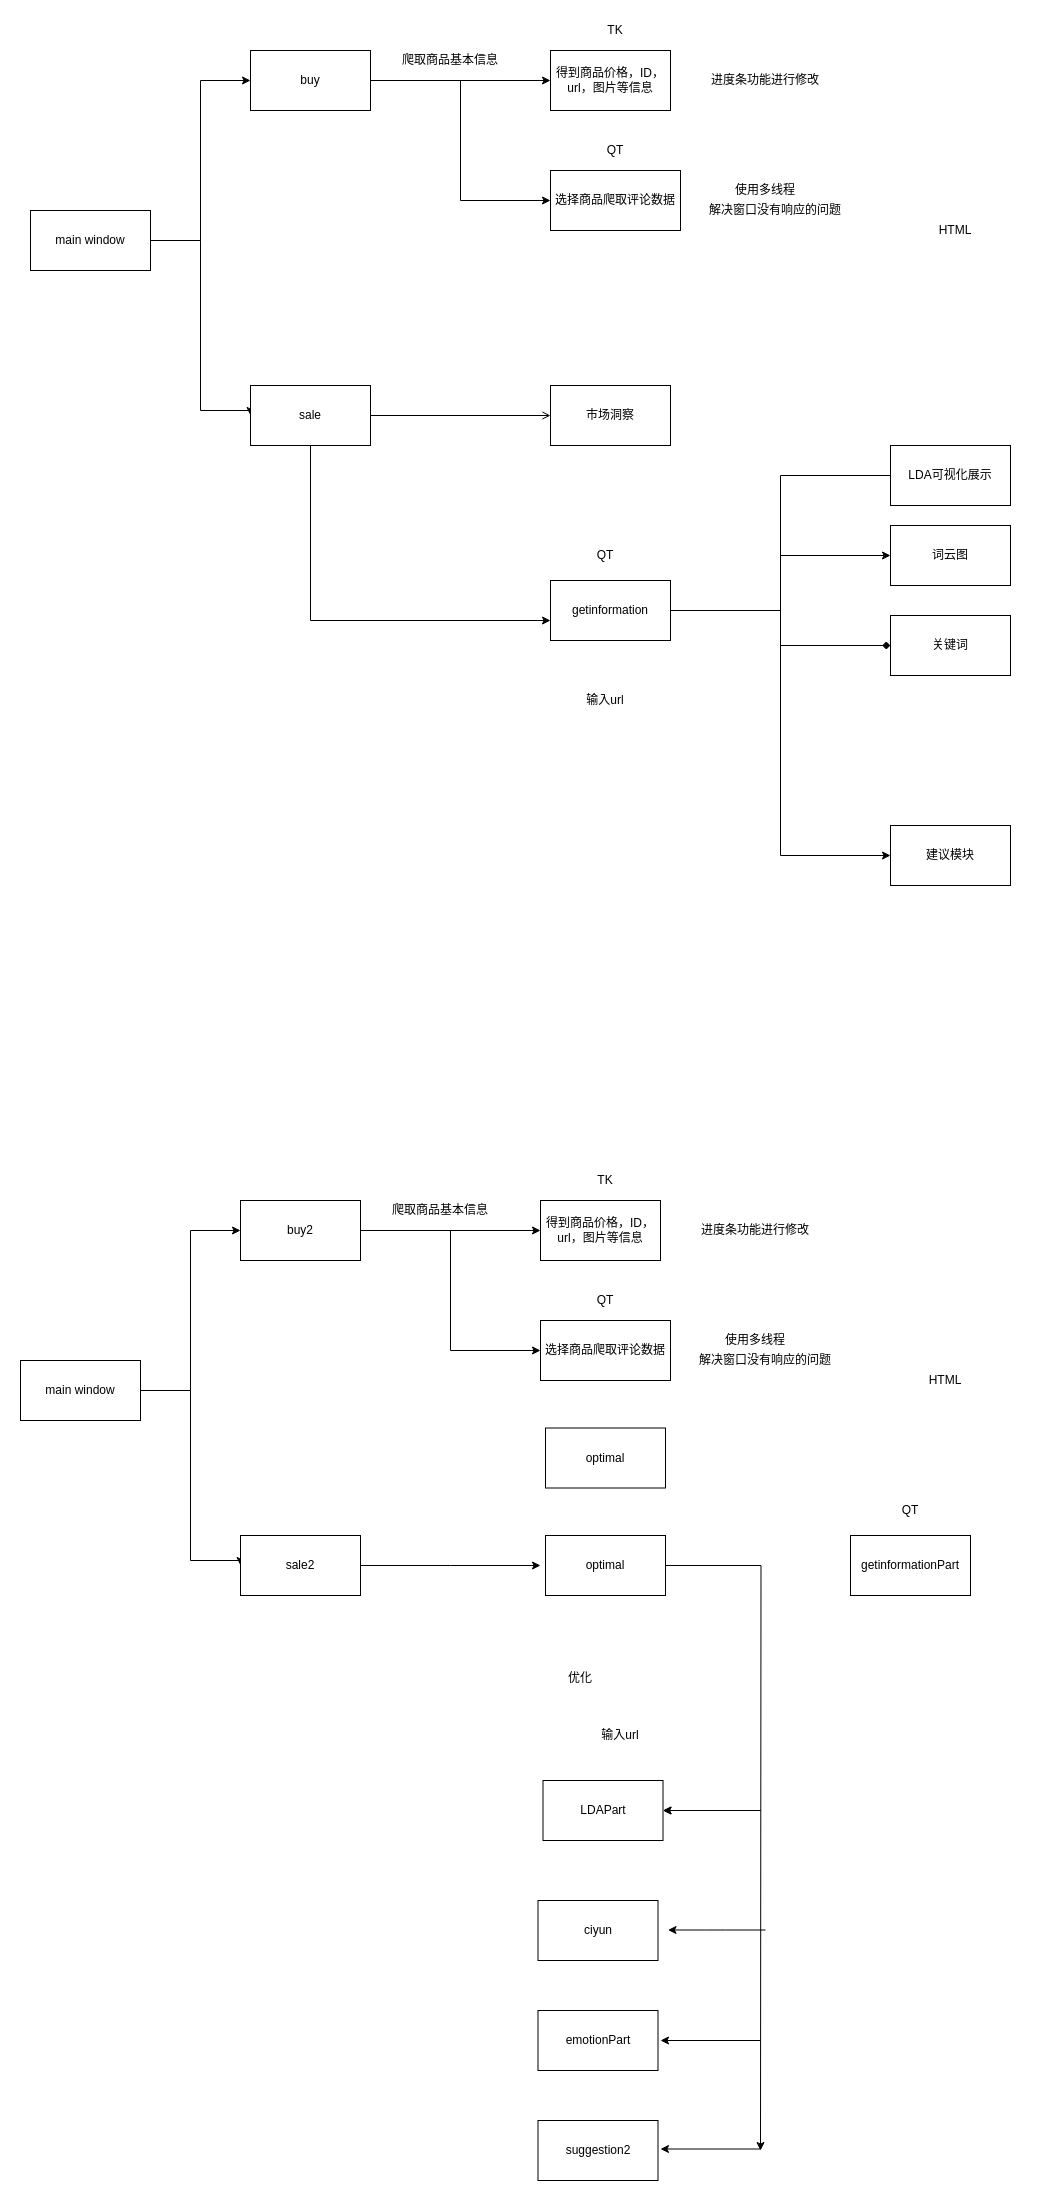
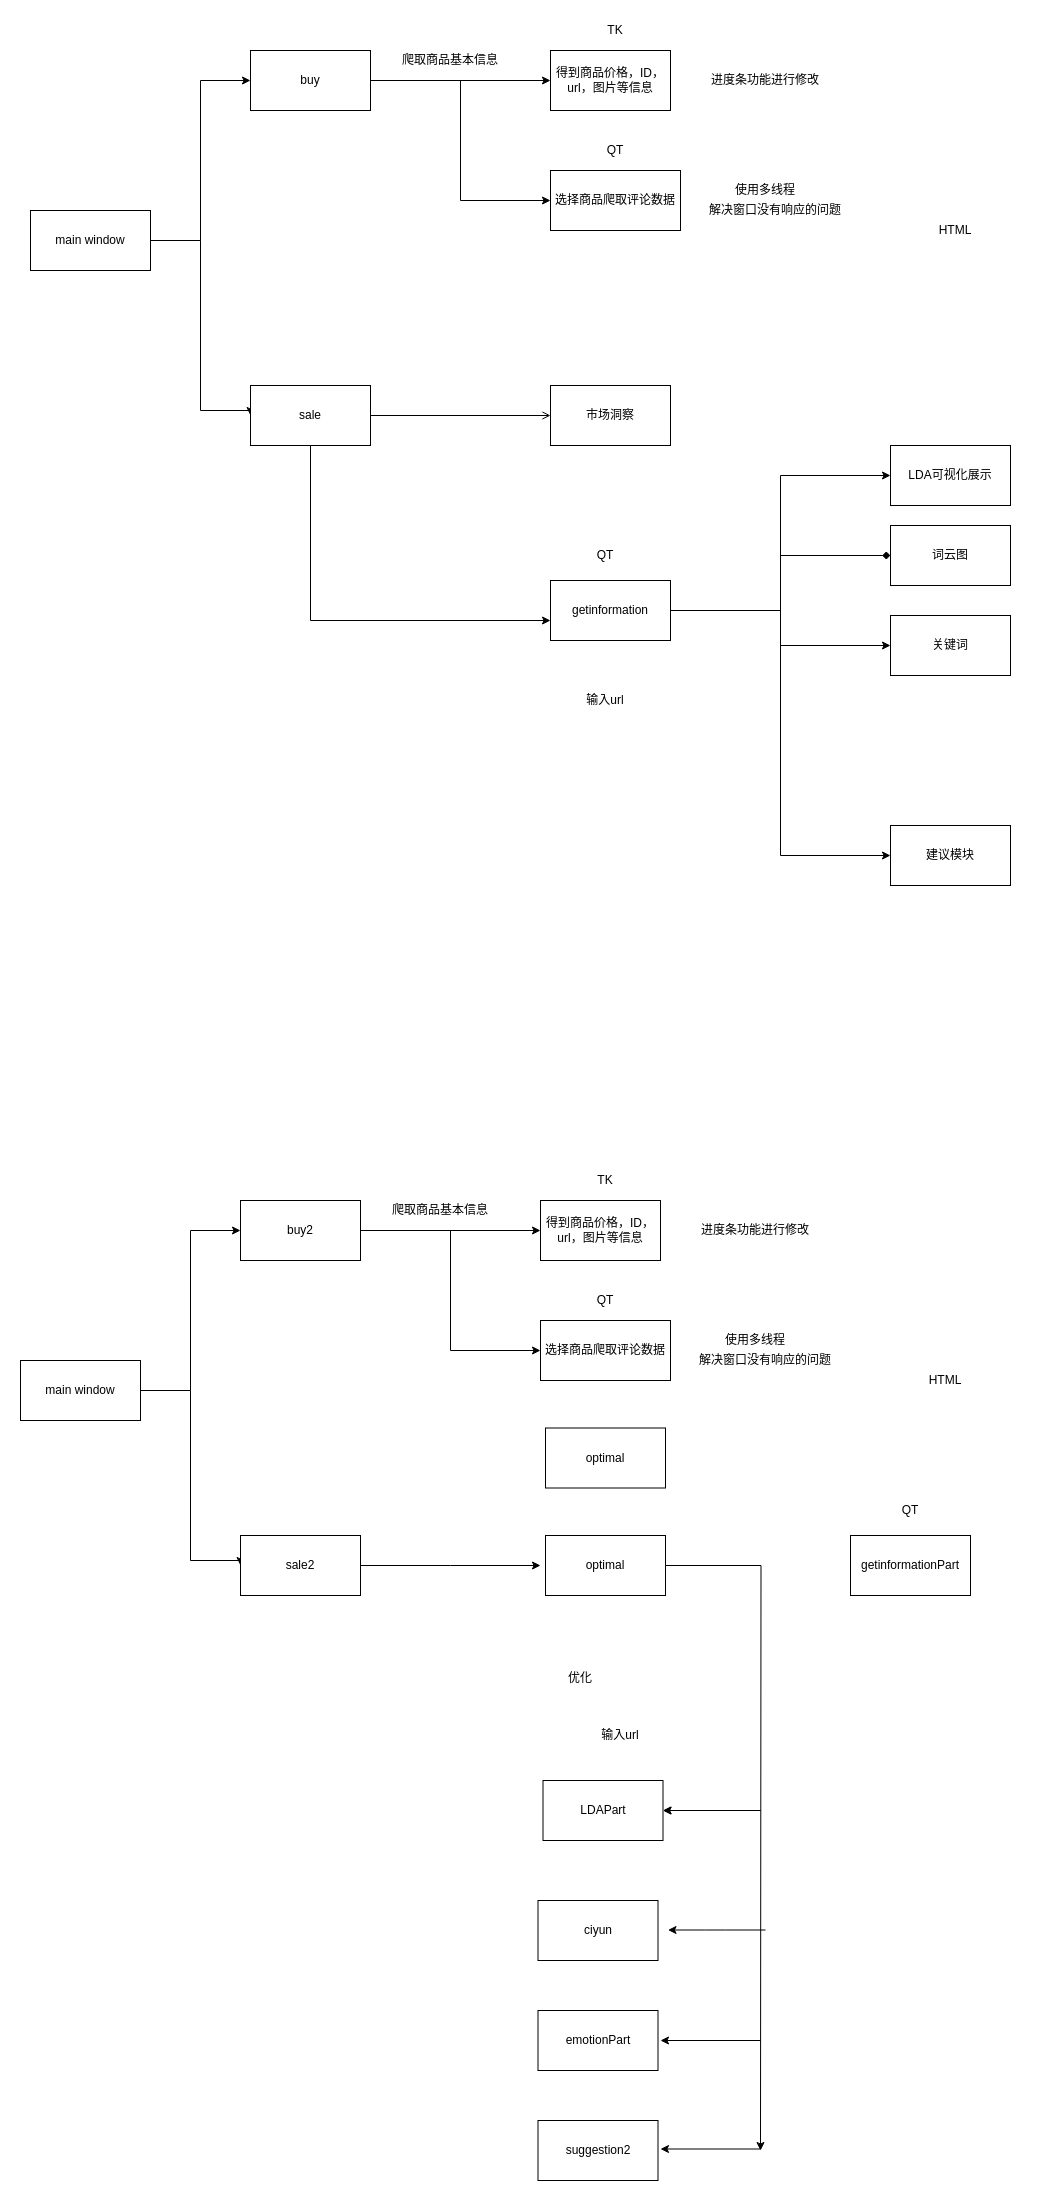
(884, 476) -> (882, 476)
(882, 556) -> (881, 556)
(881, 646) -> (882, 646)
